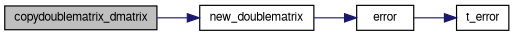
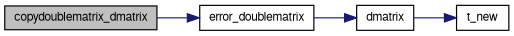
(257, 18) -> (257, 18)
(385, 18) -> (385, 18)
(483, 18) -> (483, 18)
